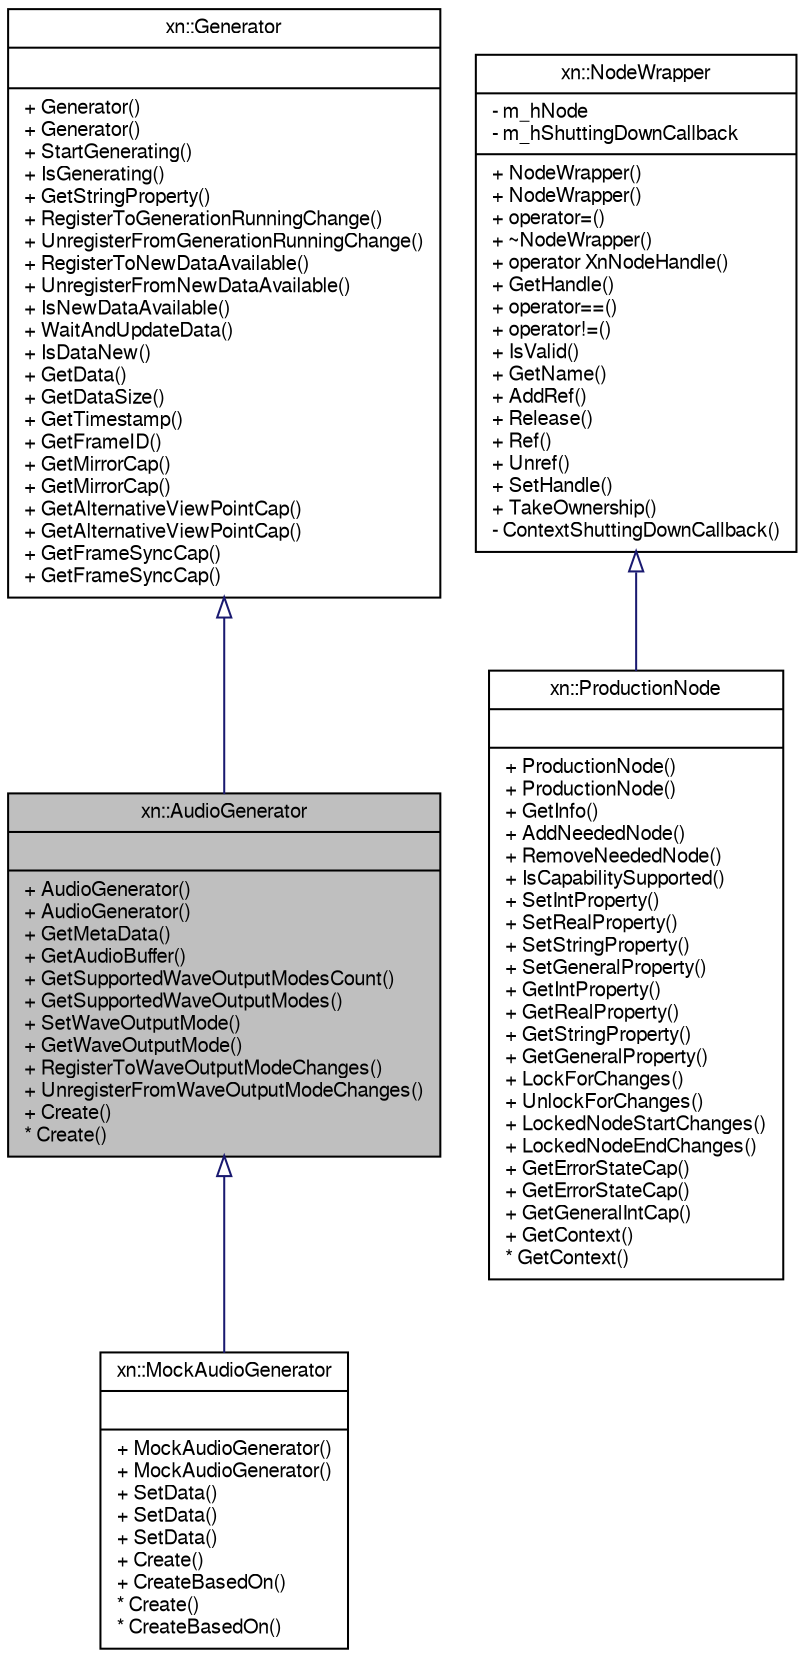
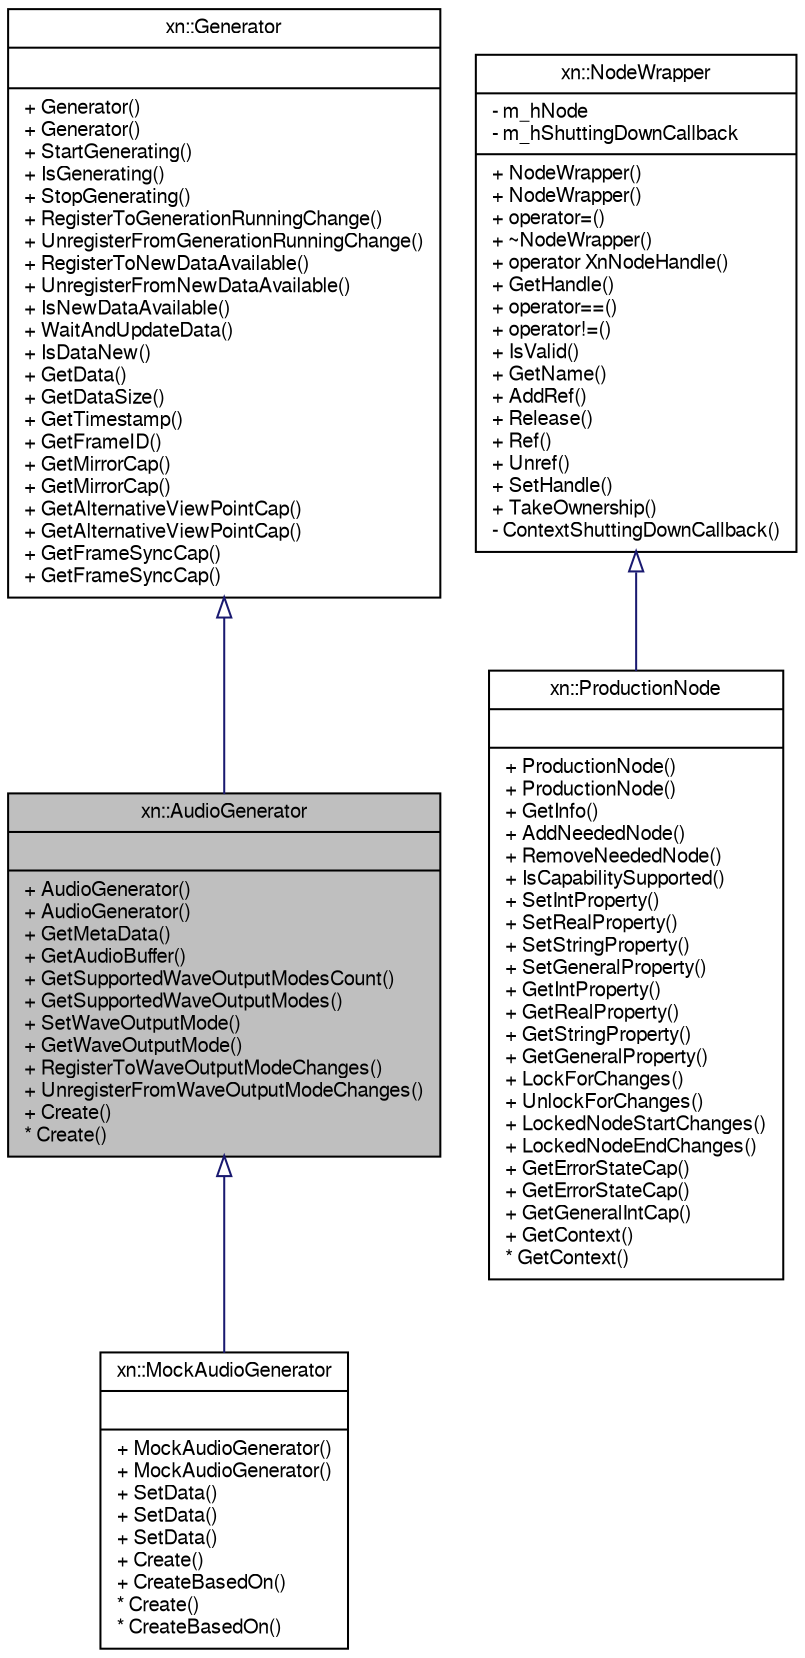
(118, 197) -> (108, 197)
